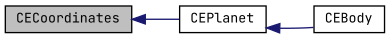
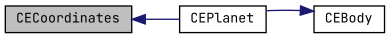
(297, 28) -> (283, 10)
